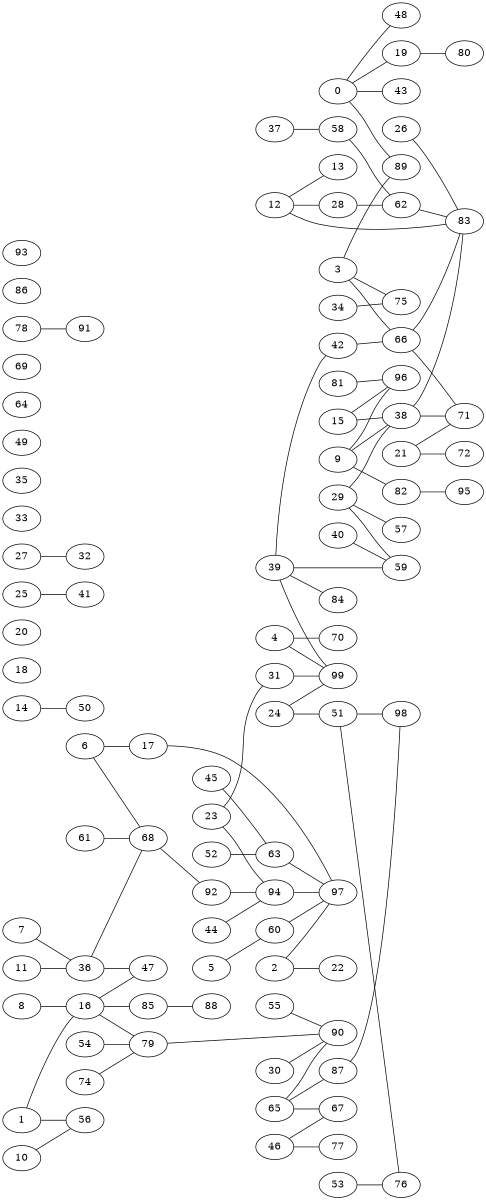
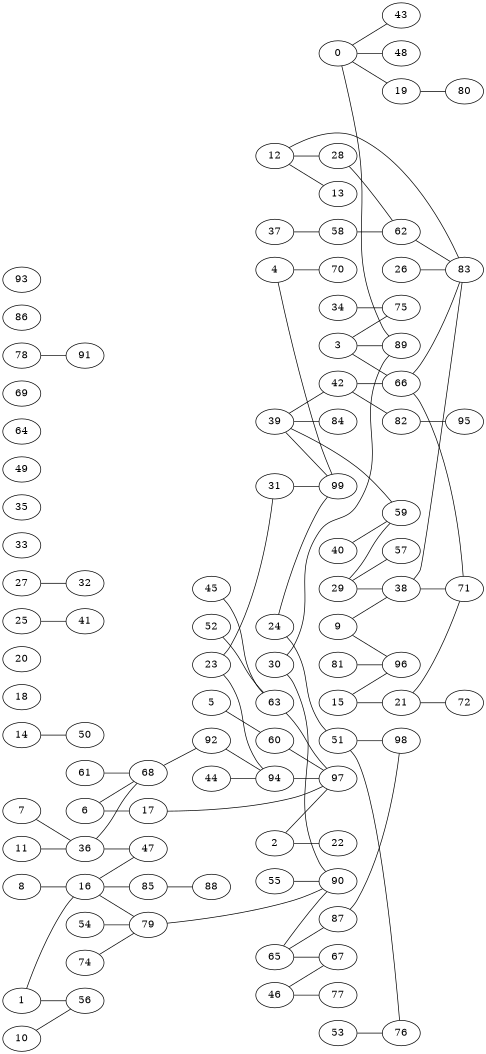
(365, 419) -> (370, 703)
(370, 476) -> (366, 401)
none -> (350, 513)
